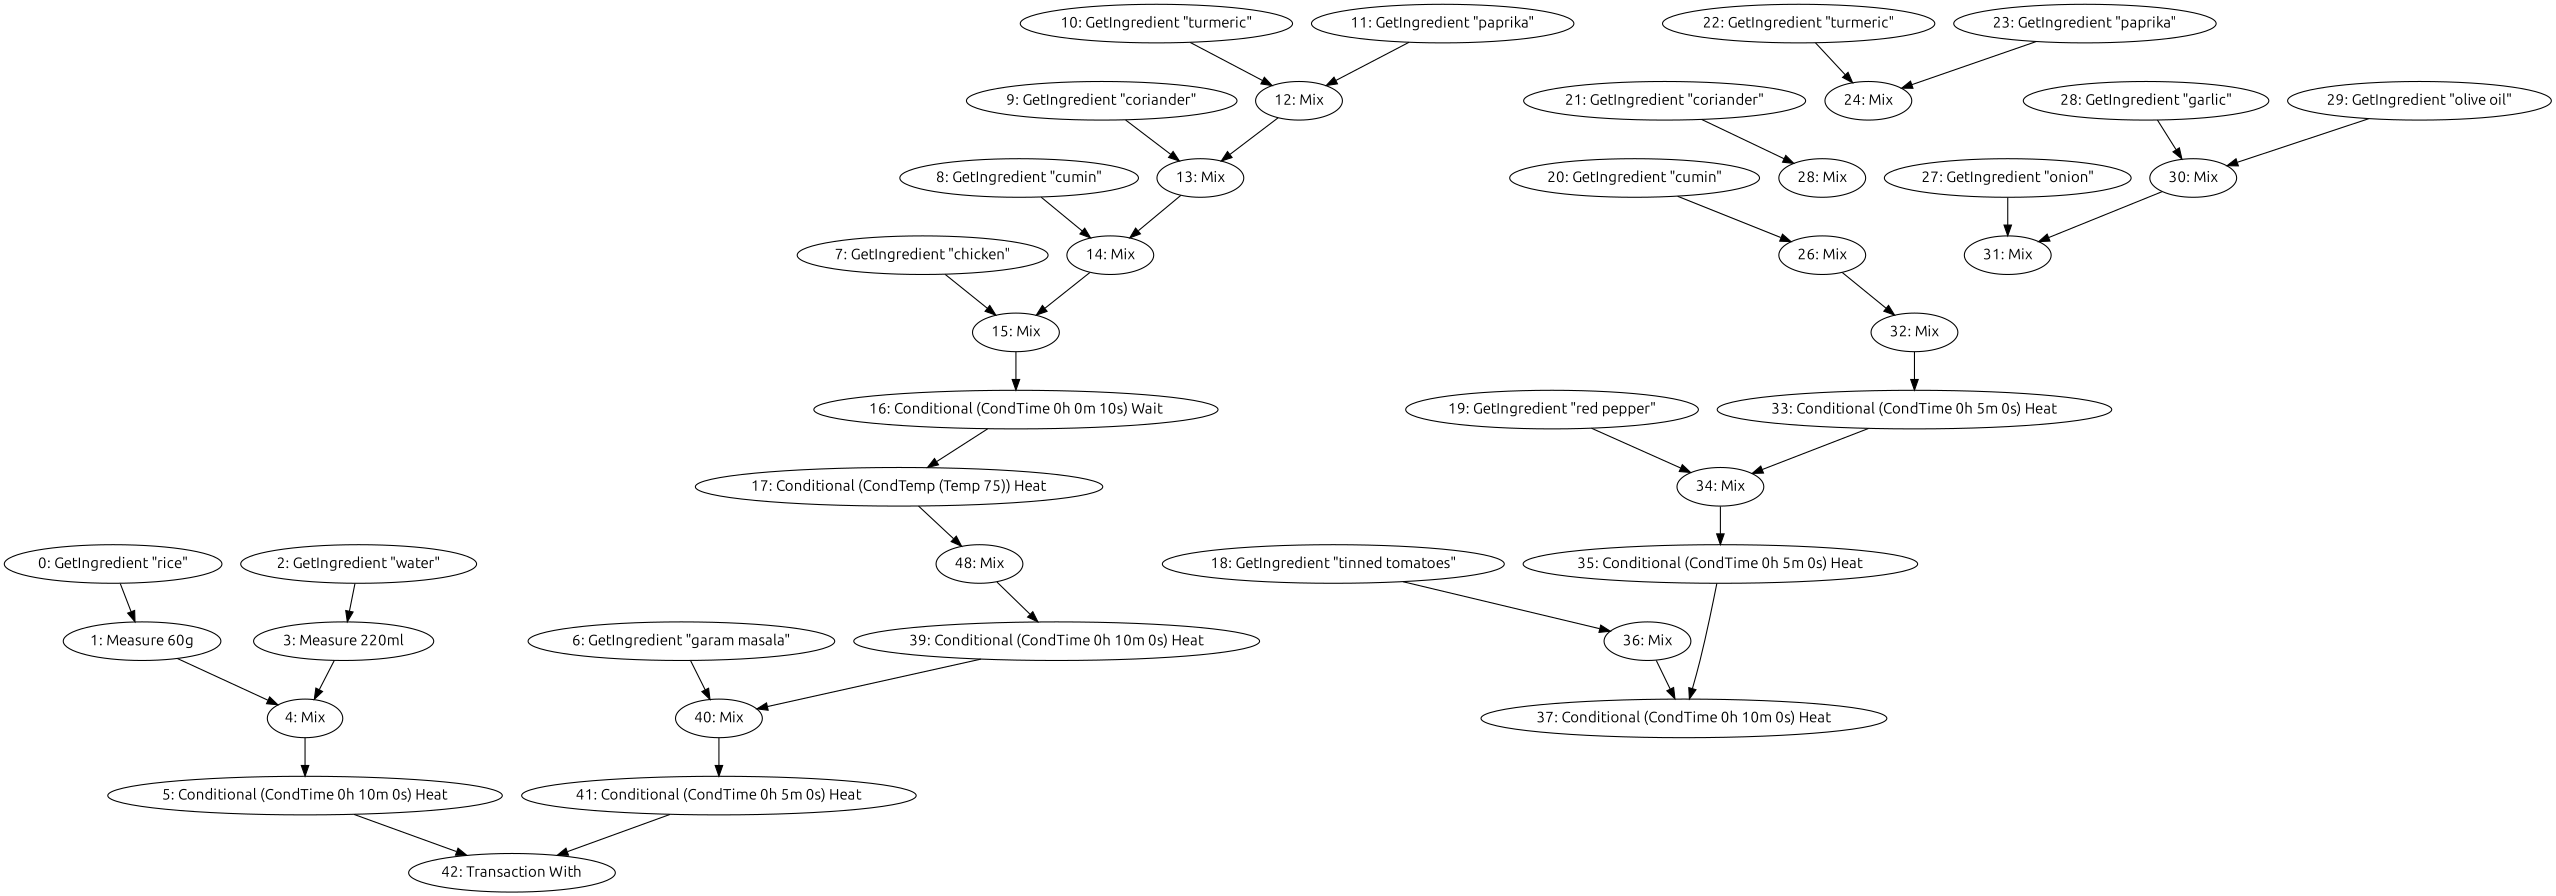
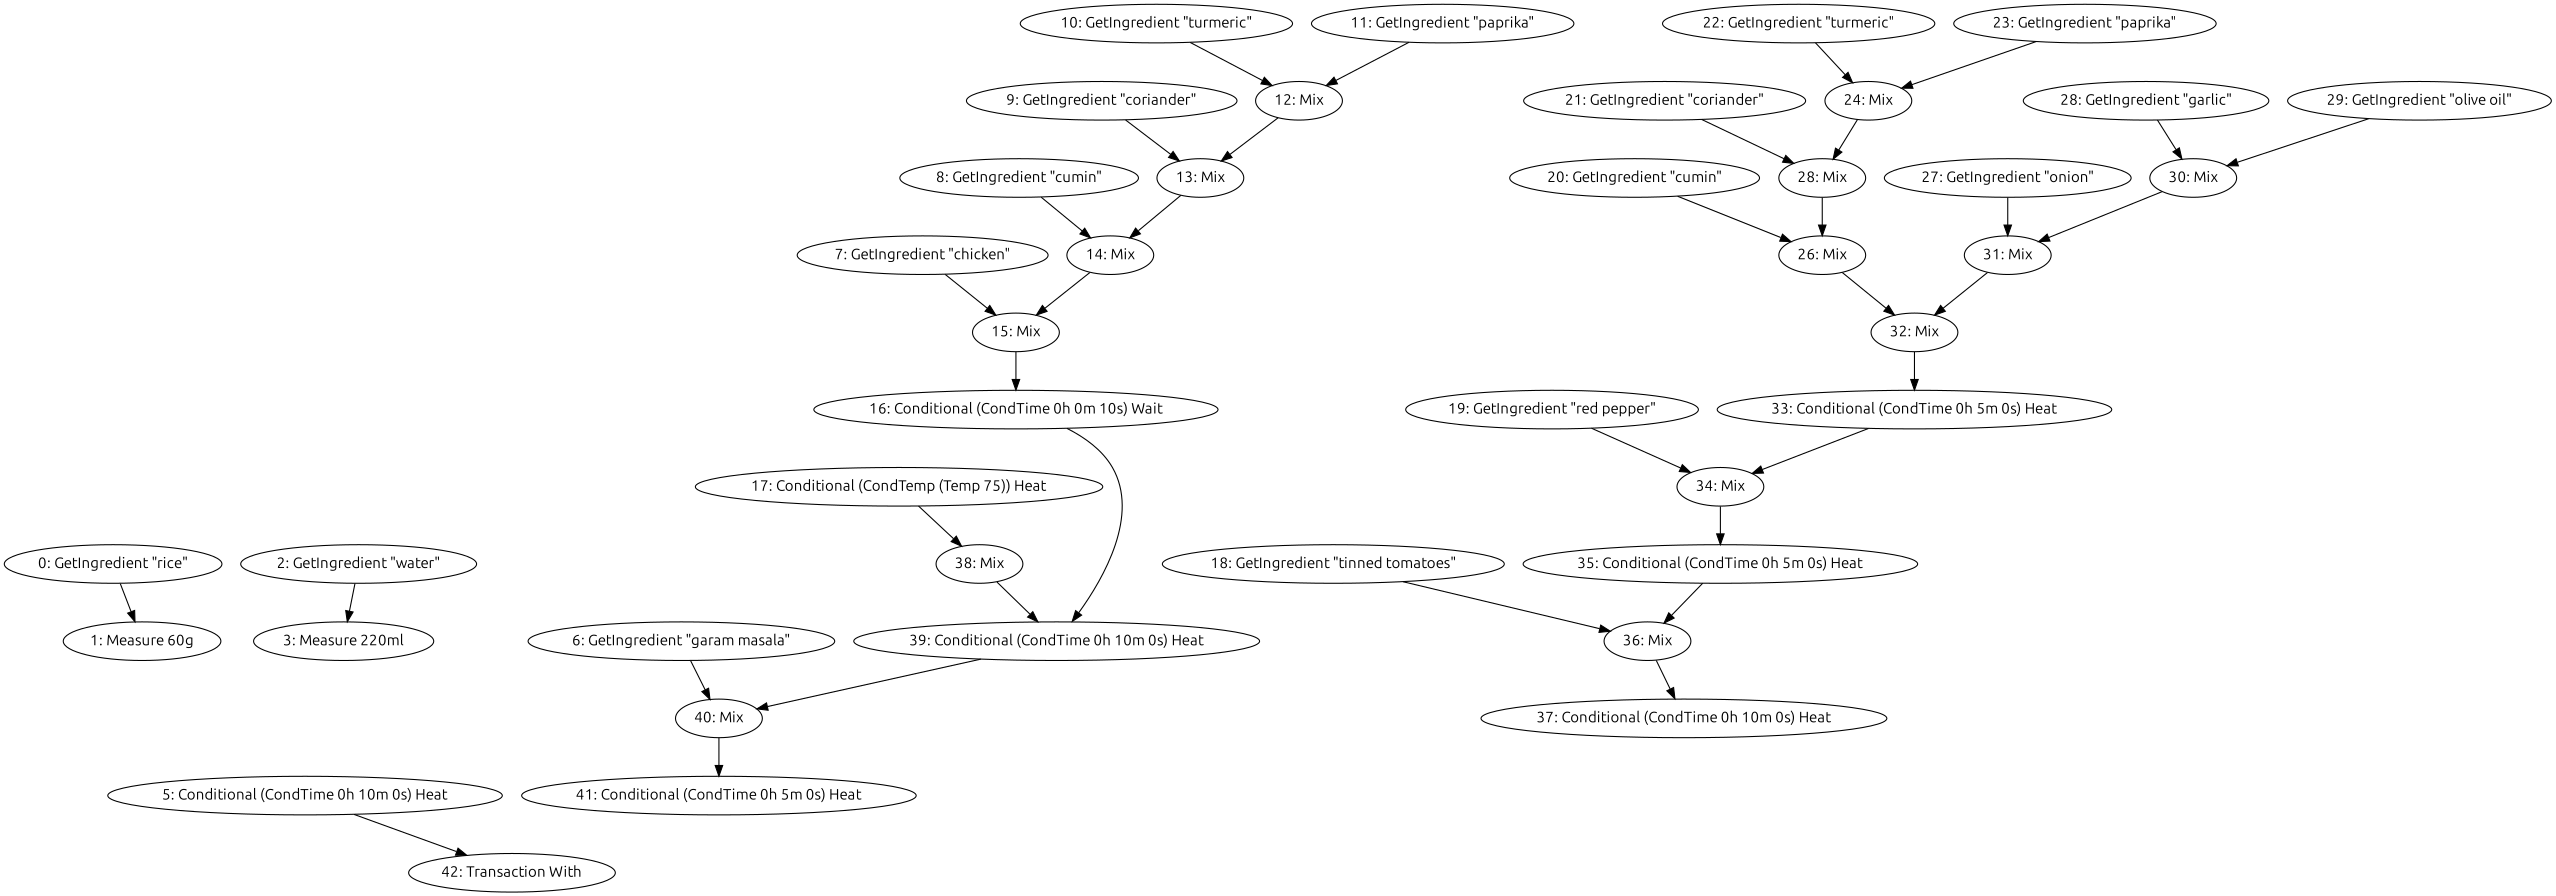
none -> (1848, 135)
none -> (1822, 211)
none -> (1965, 290)
(962, 445) -> (1121, 514)
(979, 564) -> (979, 564)
(1706, 636) -> (1687, 599)
(305, 718) -> none
(619, 833) -> none
